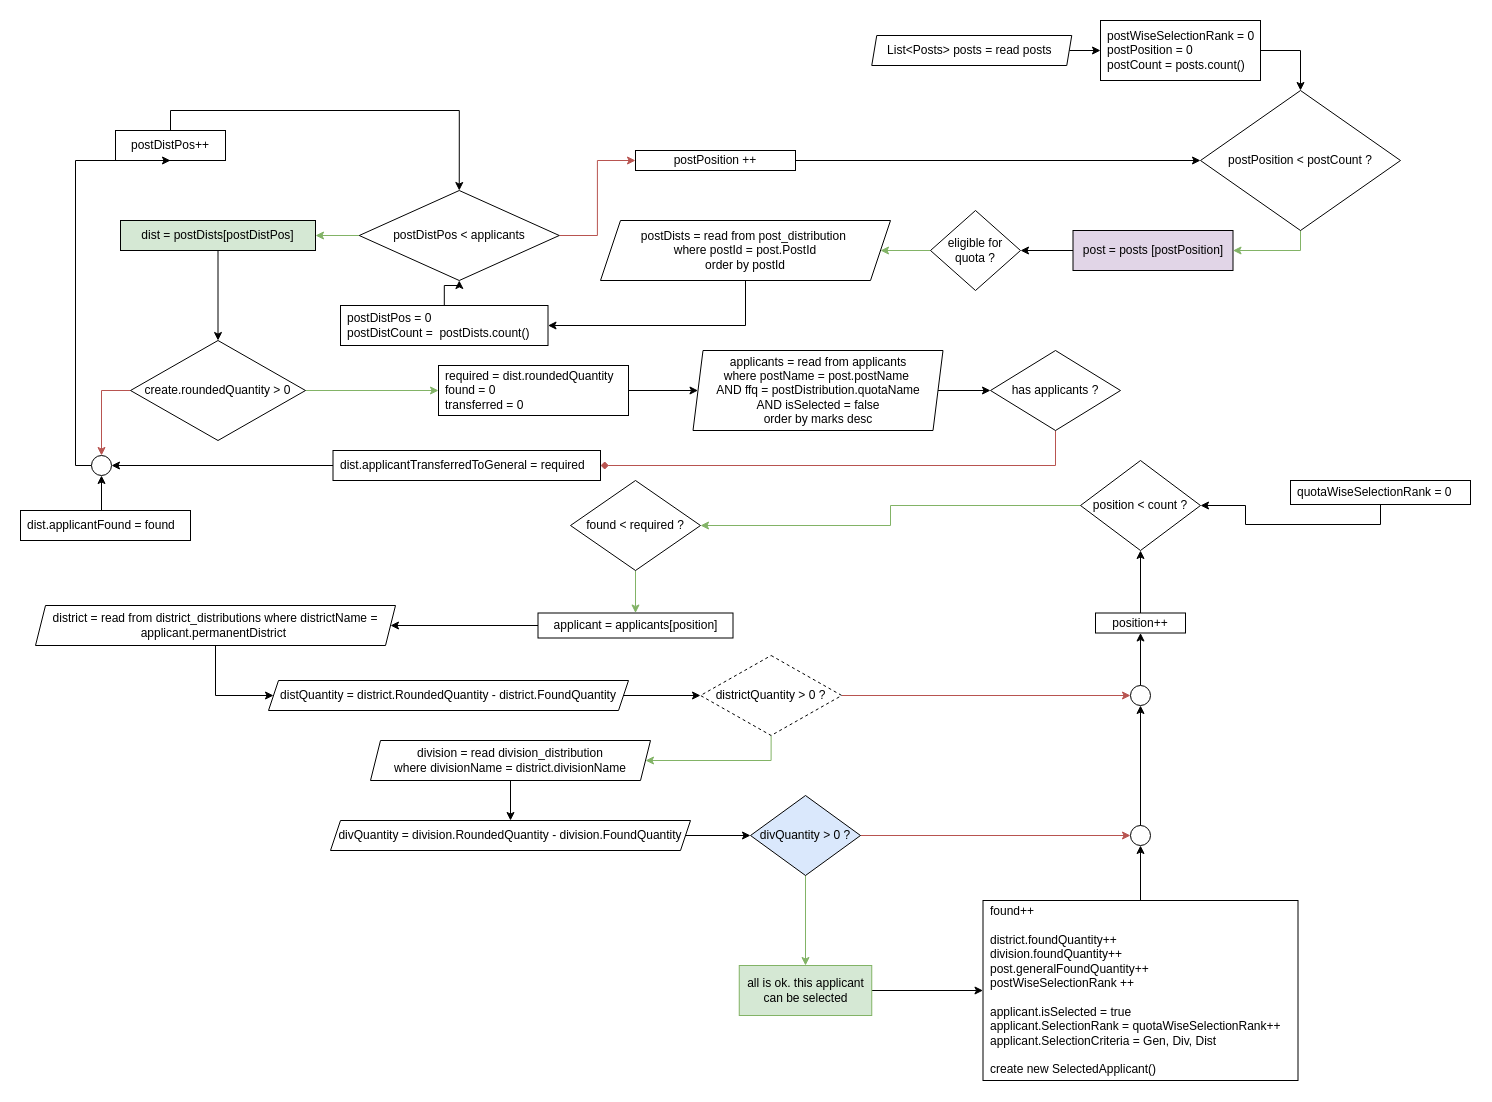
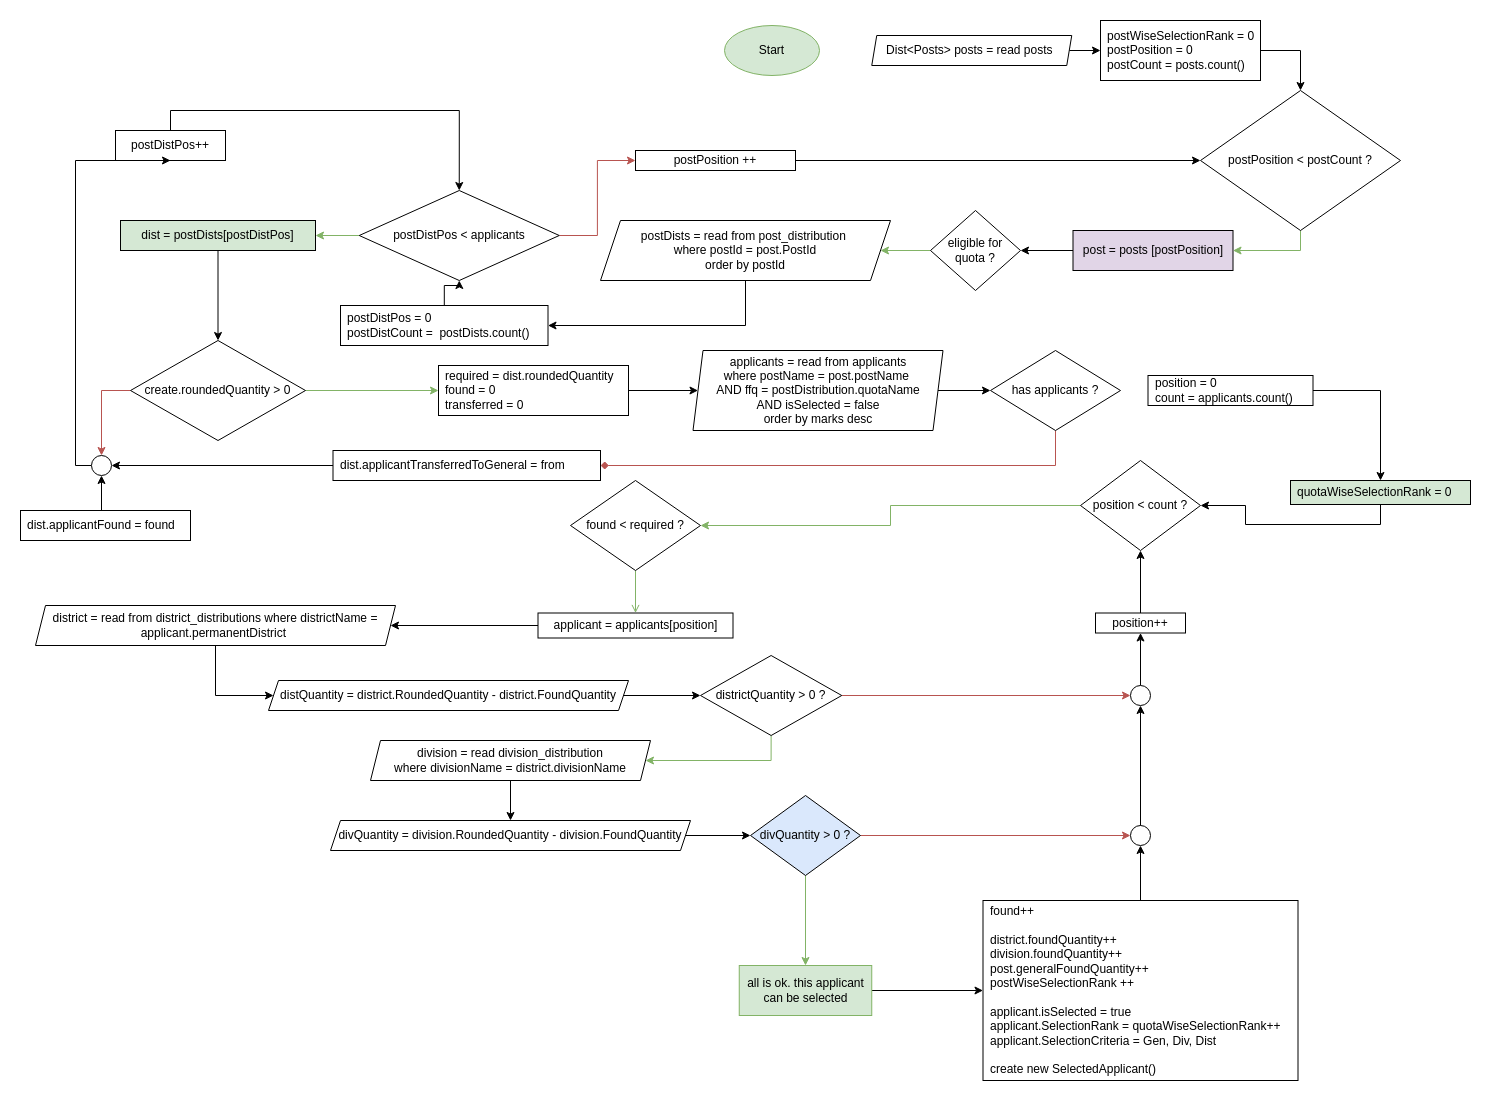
none -> (772, 51)
(972, 51) -> (972, 51)
none -> (1231, 391)
none -> (1381, 399)
(471, 466) -> (467, 466)
(1381, 493) -> (1381, 493)
(636, 605) -> (636, 606)
(771, 696) -> (771, 696)
